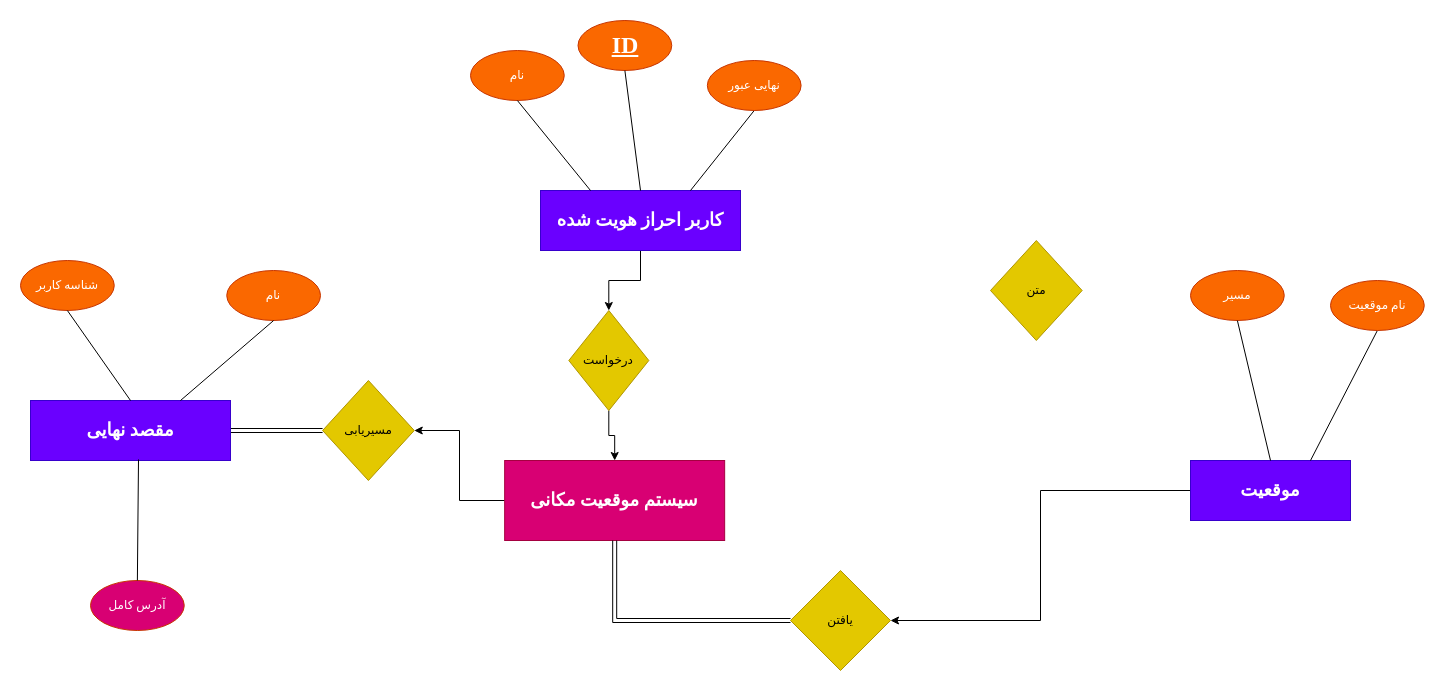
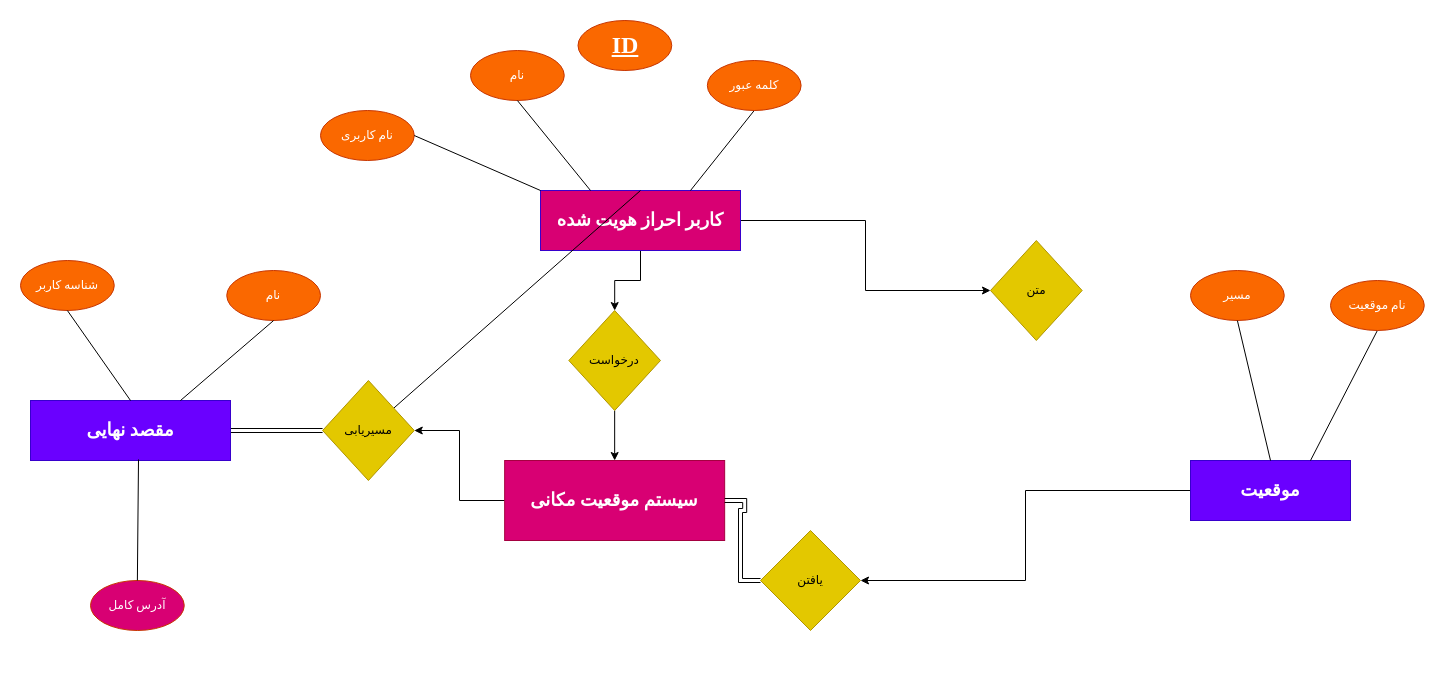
(755, 86) -> (755, 86)
(633, 131) -> (518, 299)
none -> (367, 136)
none -> (477, 163)
(641, 221) -> (641, 221)
none -> (866, 252)
(609, 361) -> (615, 361)
(841, 621) -> (811, 581)
